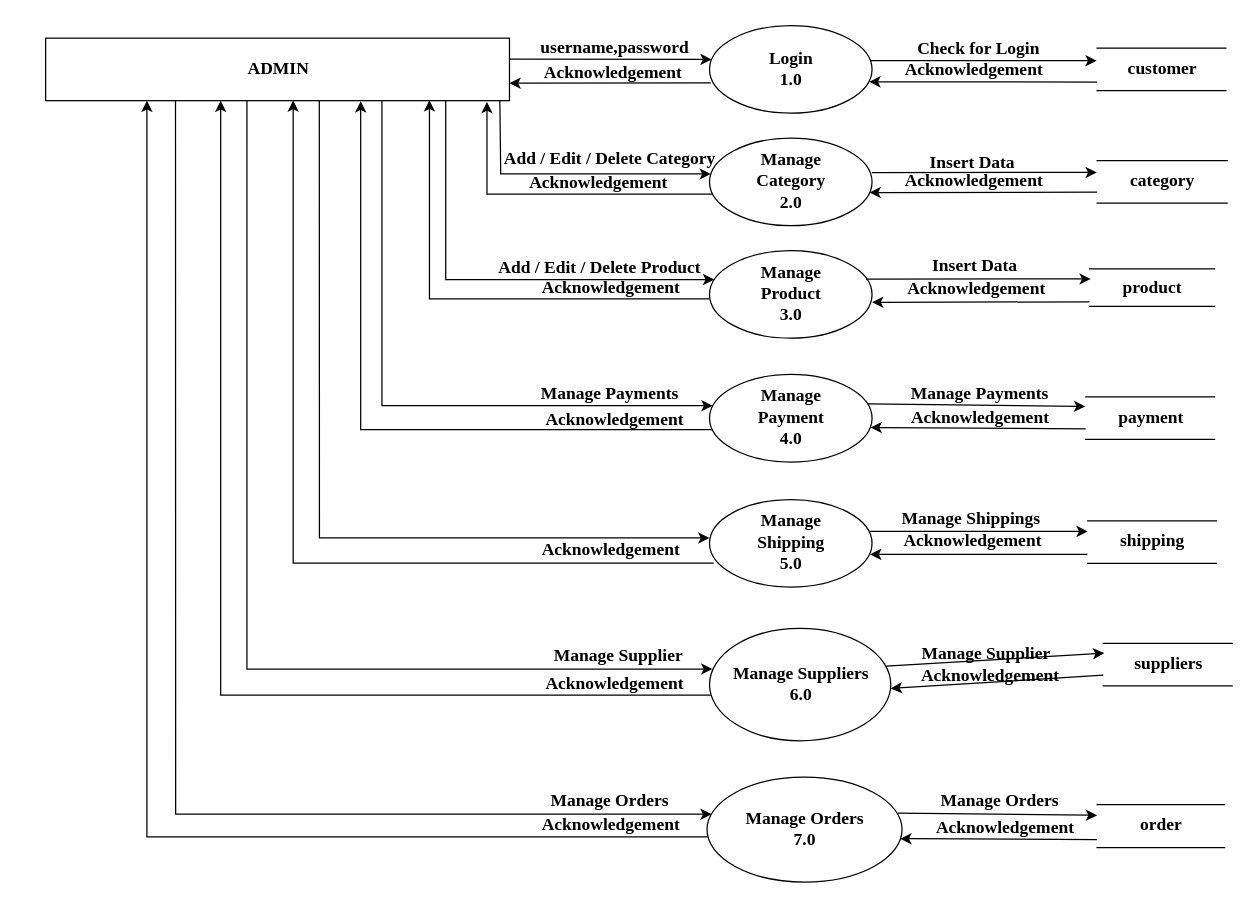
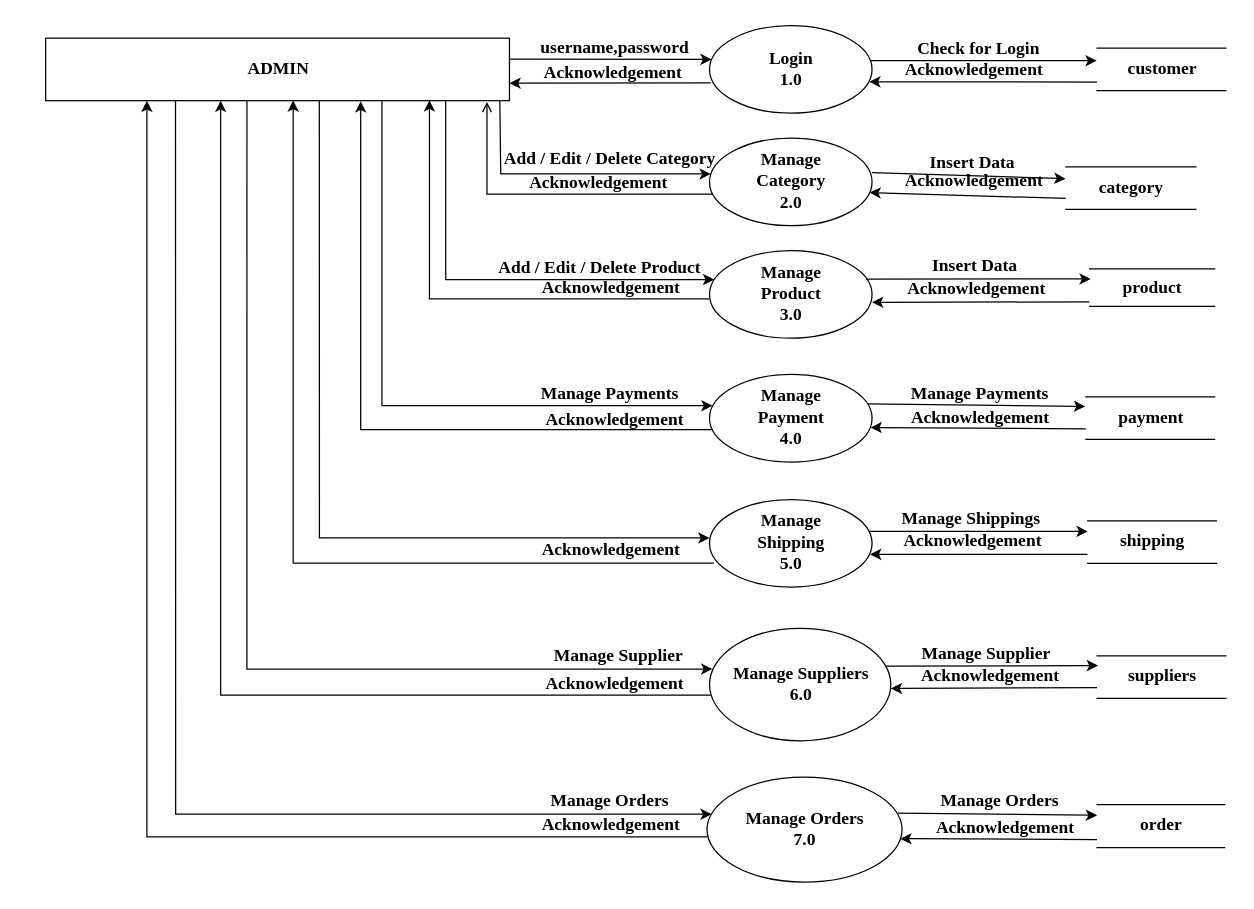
(487, 112) -> (487, 110)
(1162, 182) -> (1131, 188)
(1168, 664) -> (1161, 677)
